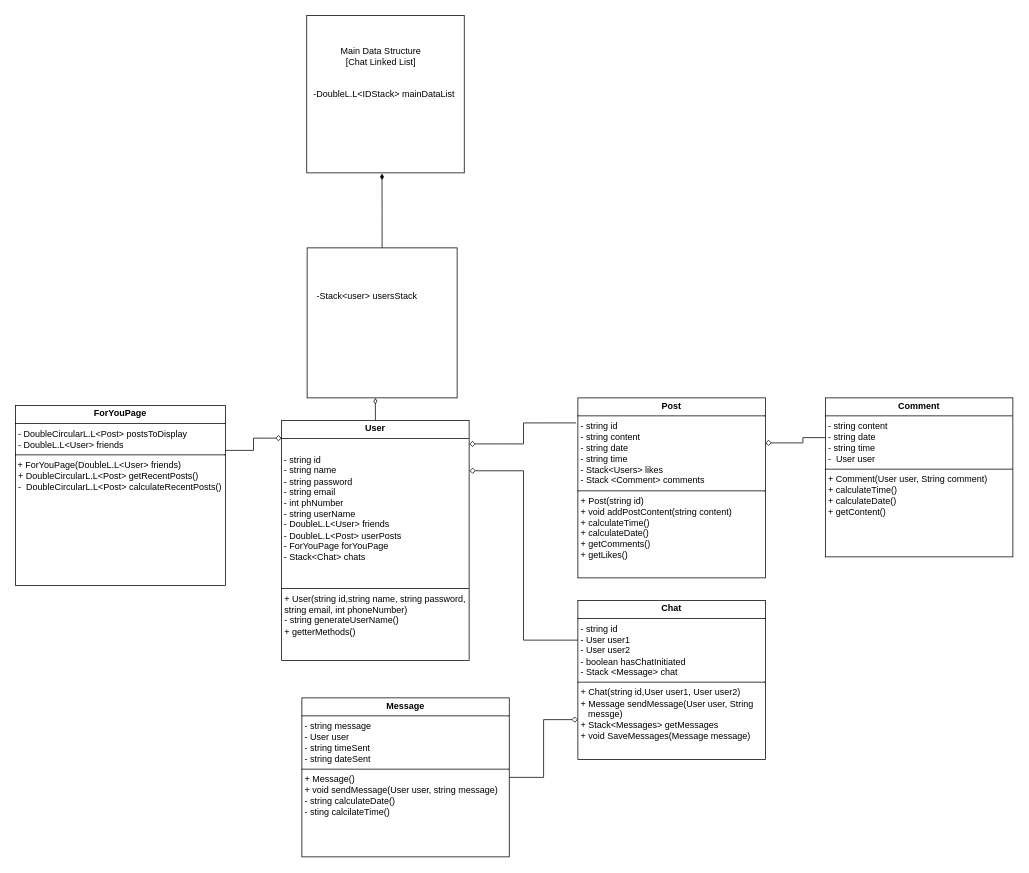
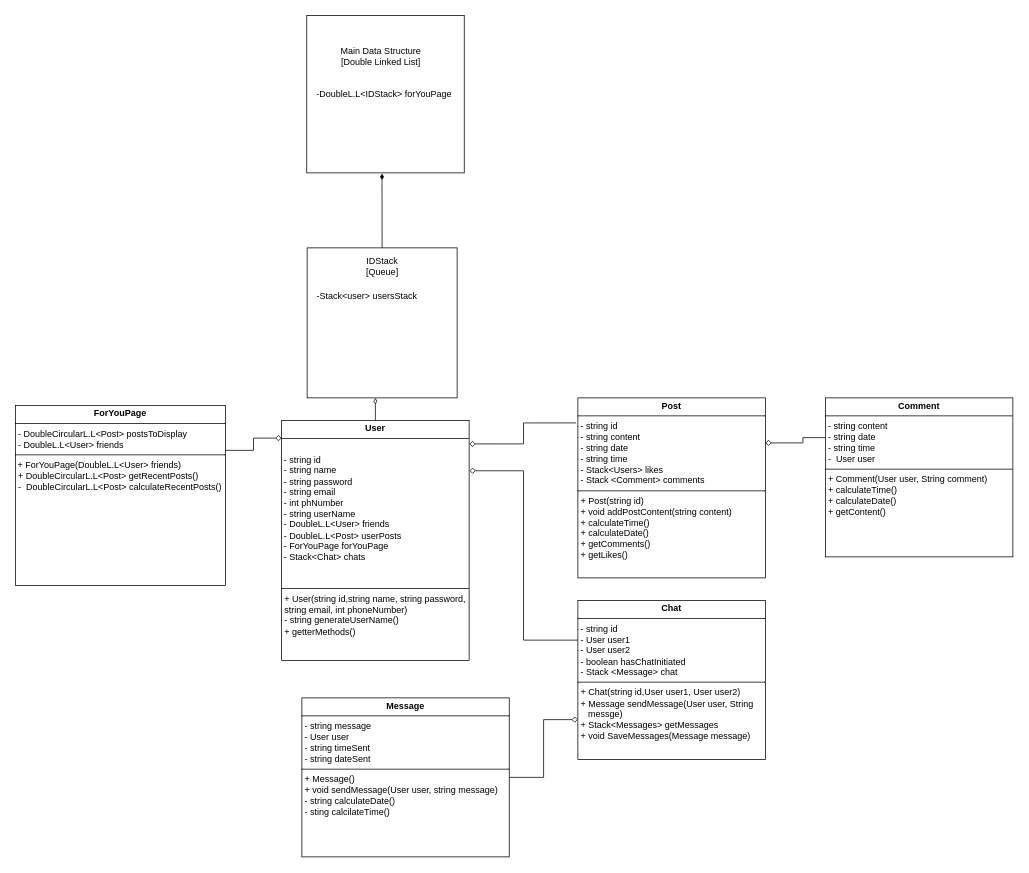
(381, 57) -> (381, 57)
(386, 94) -> (386, 94)
none -> (382, 267)
